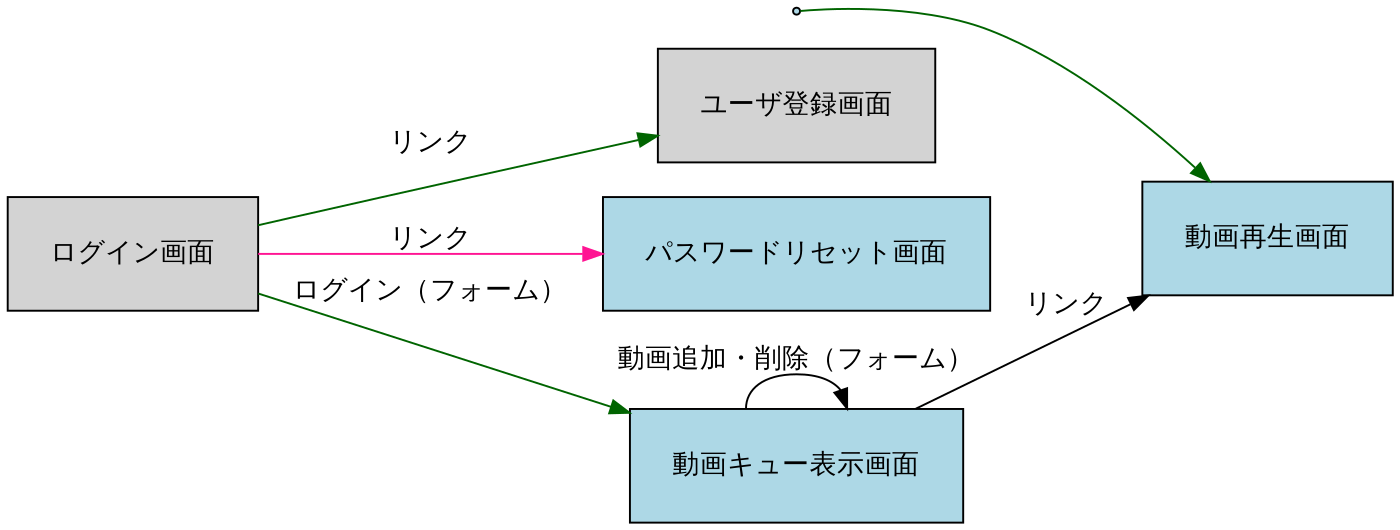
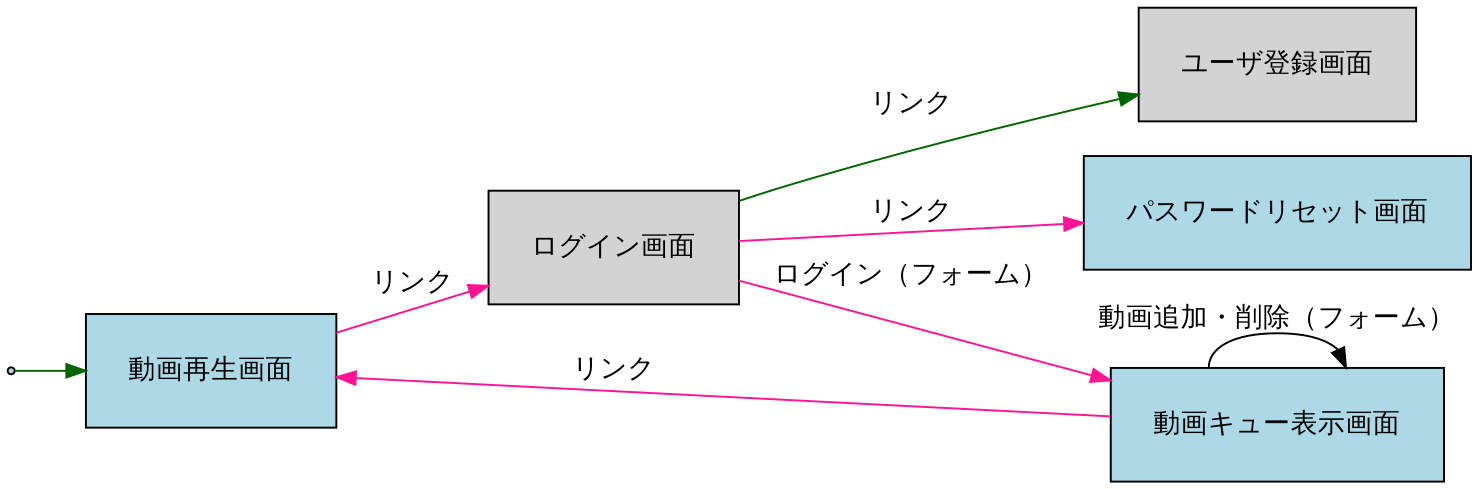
none -> (403, 312)
(435, 350) -> (915, 328)
(1023, 357) -> (733, 397)
